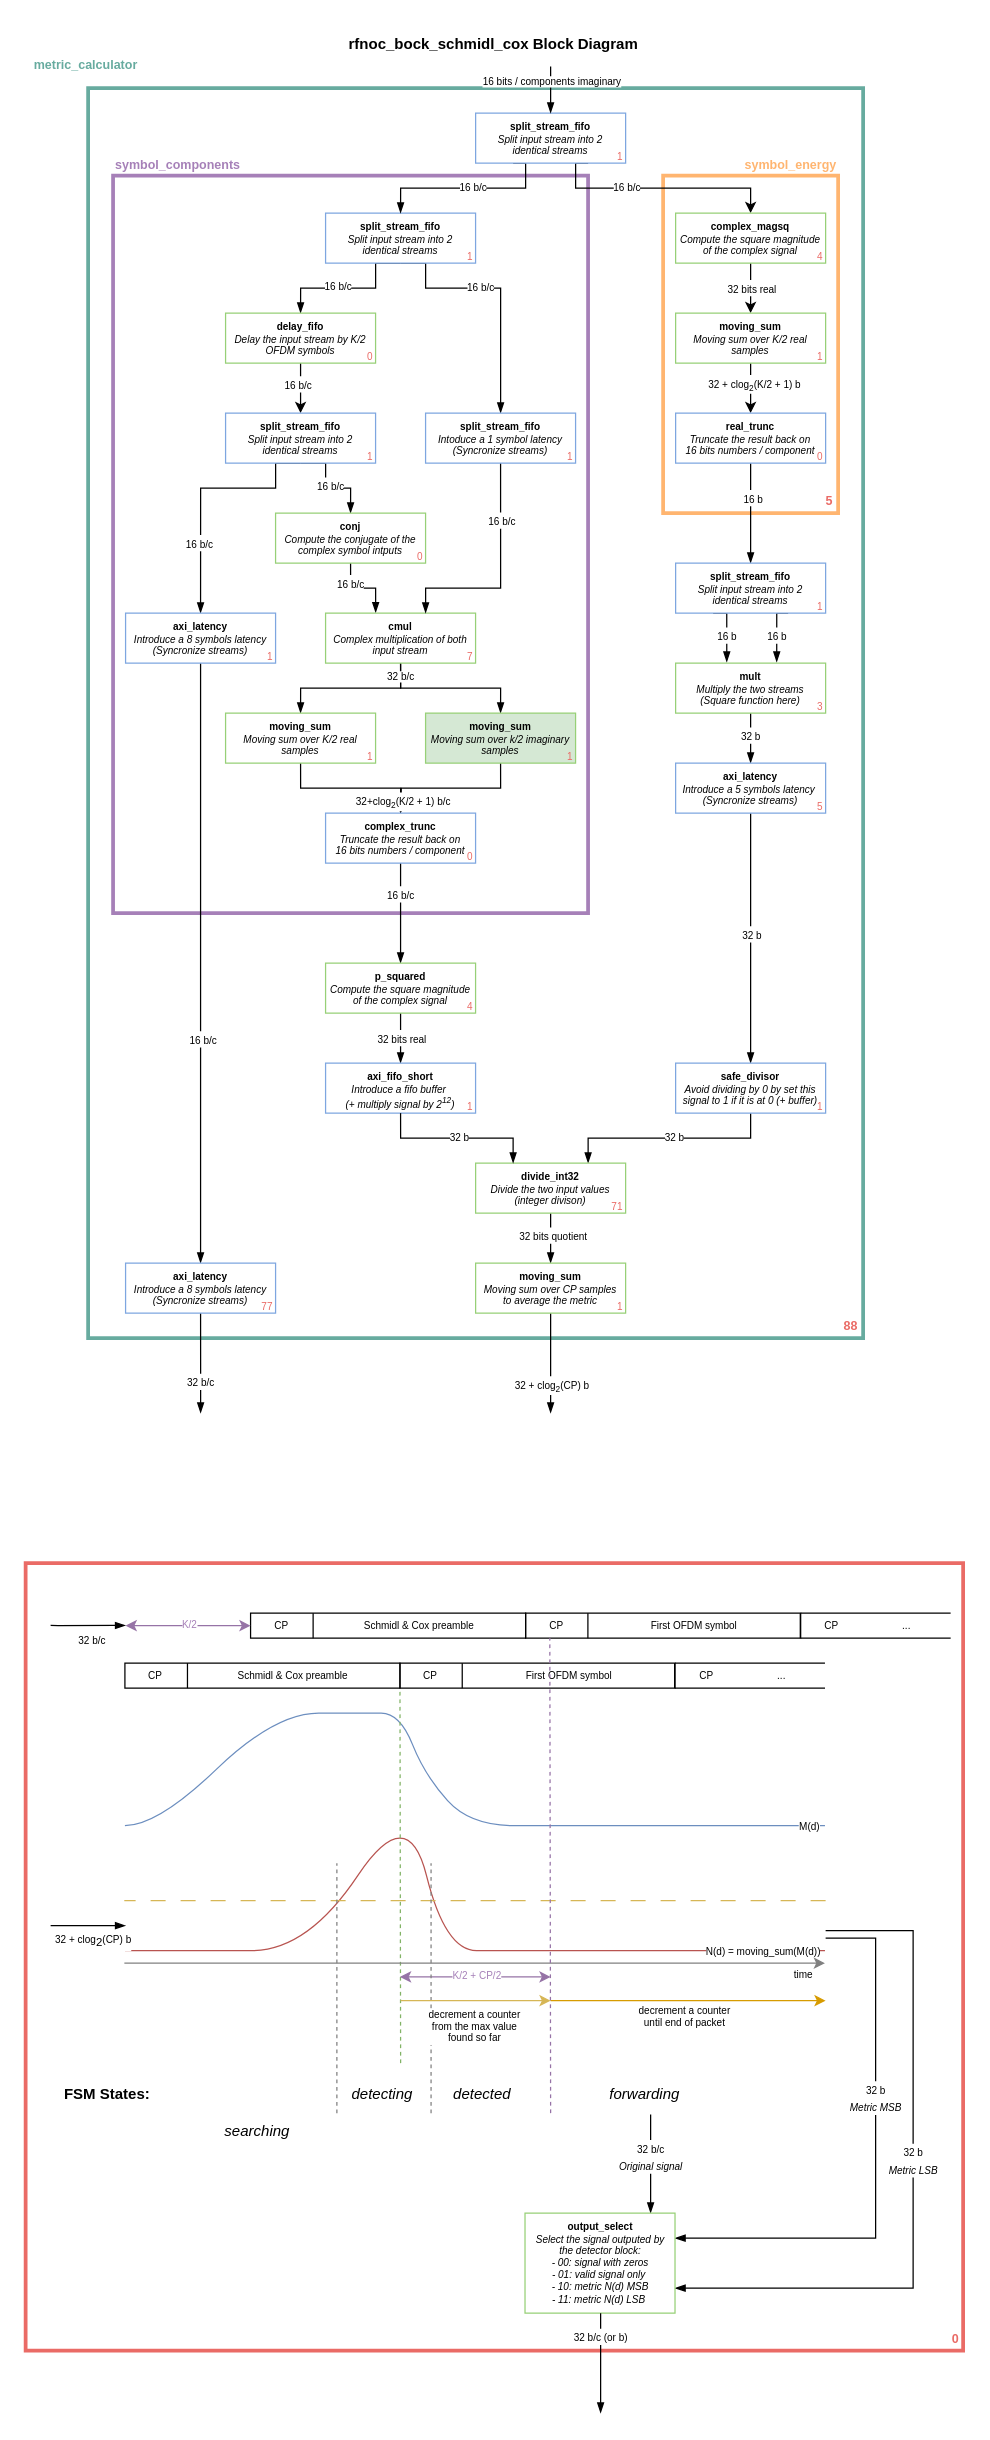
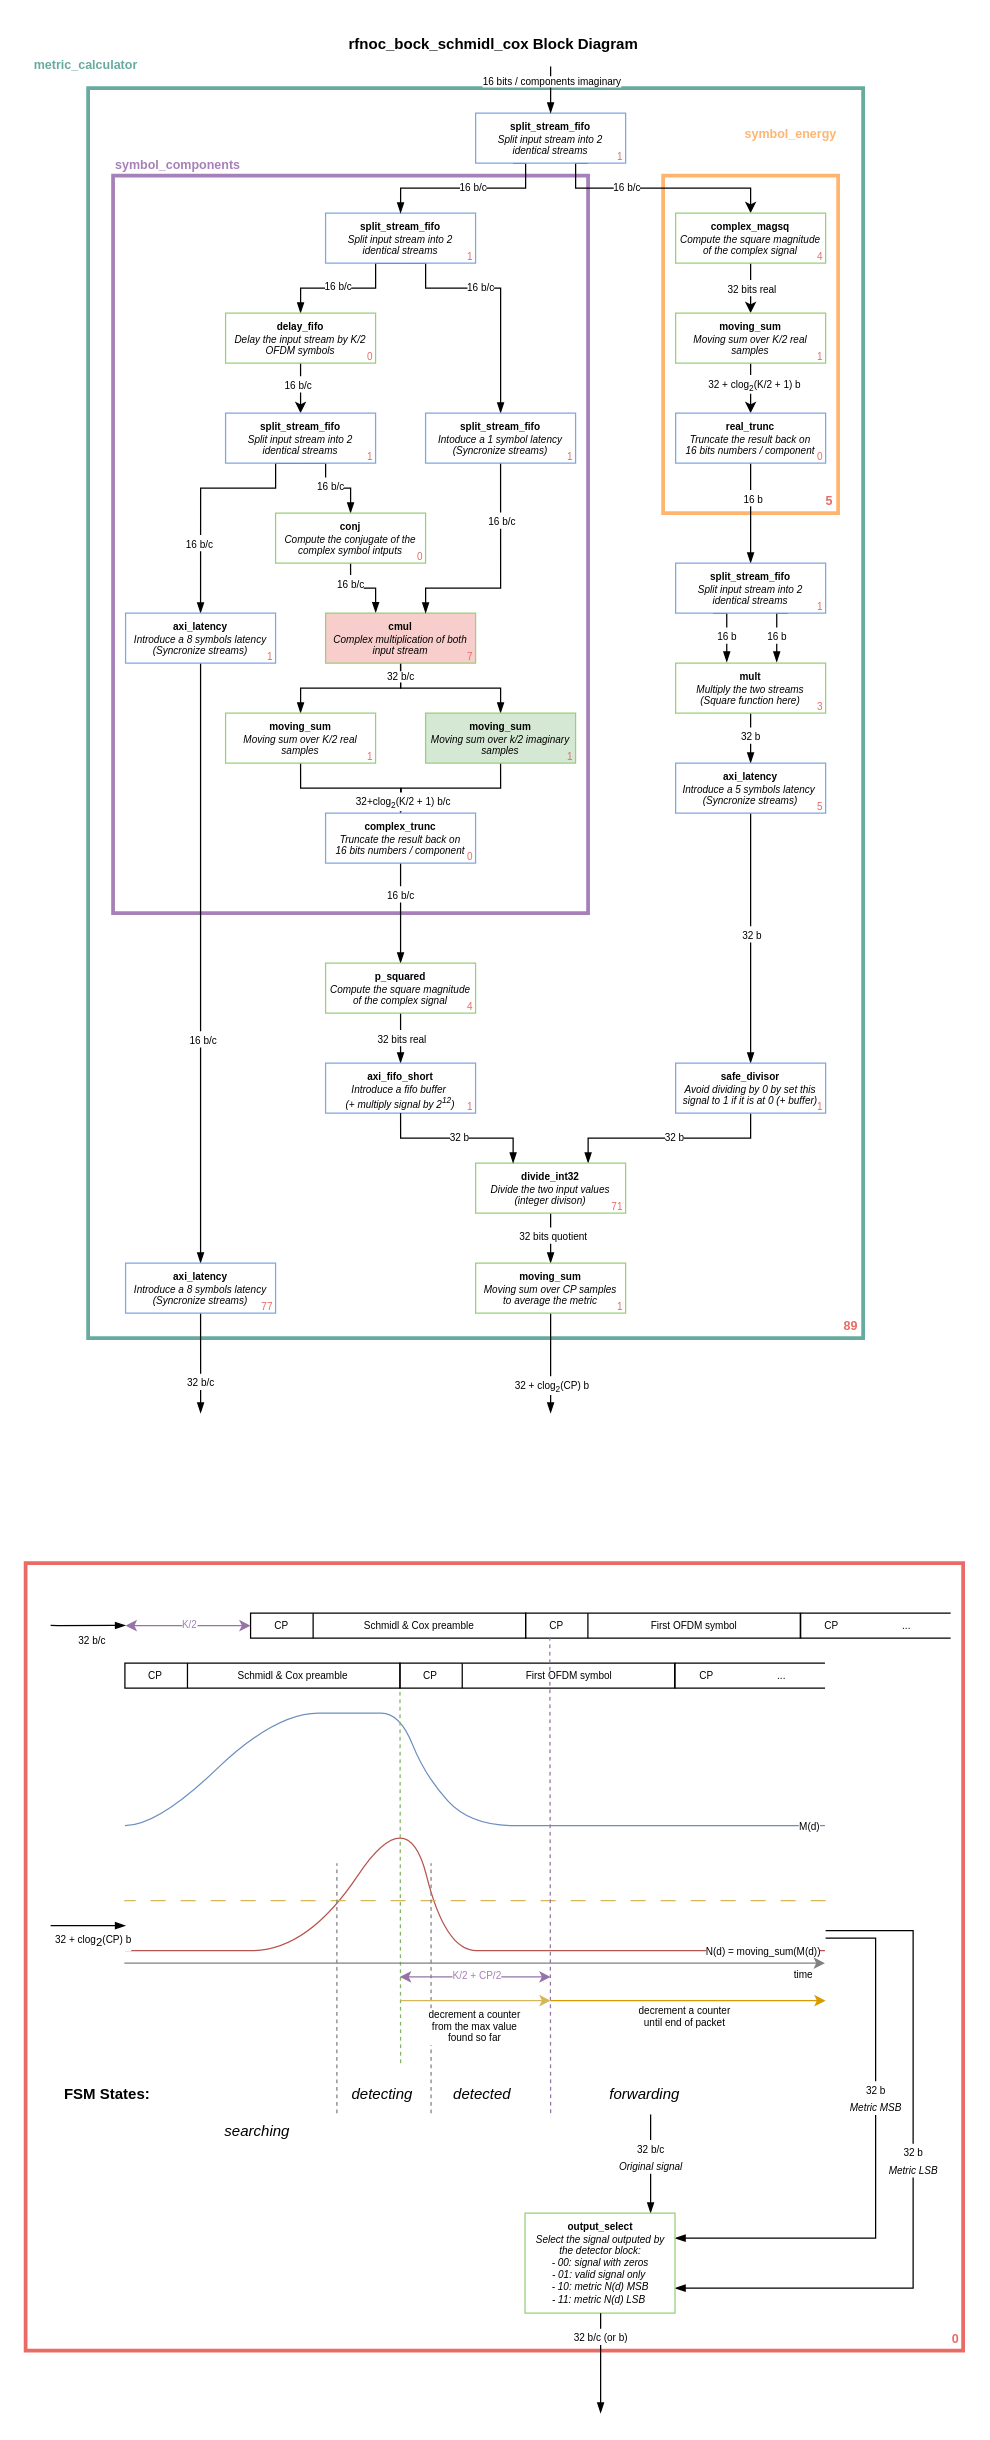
(776, 157) -> (776, 126)
(401, 638) -> (401, 638)
(851, 1326) -> (851, 1326)
